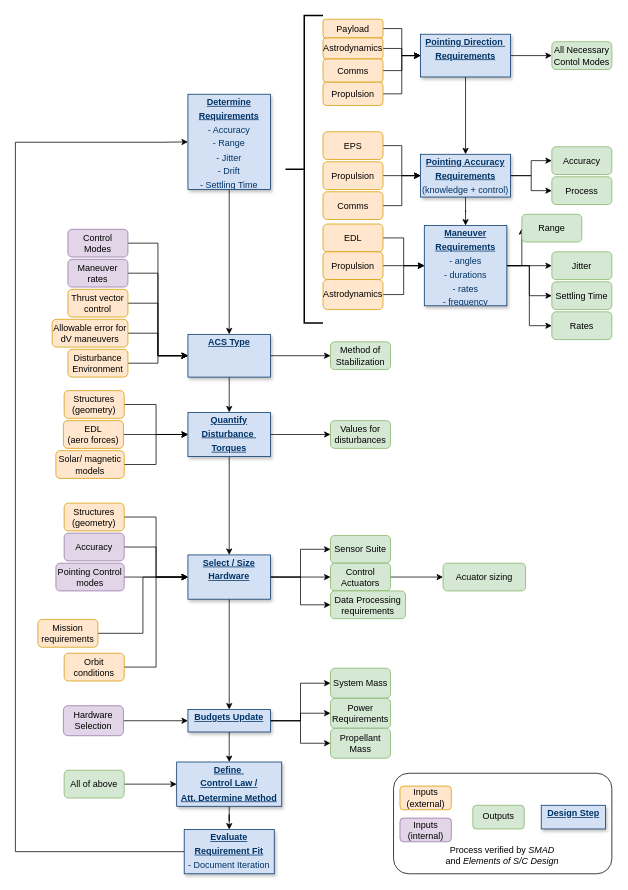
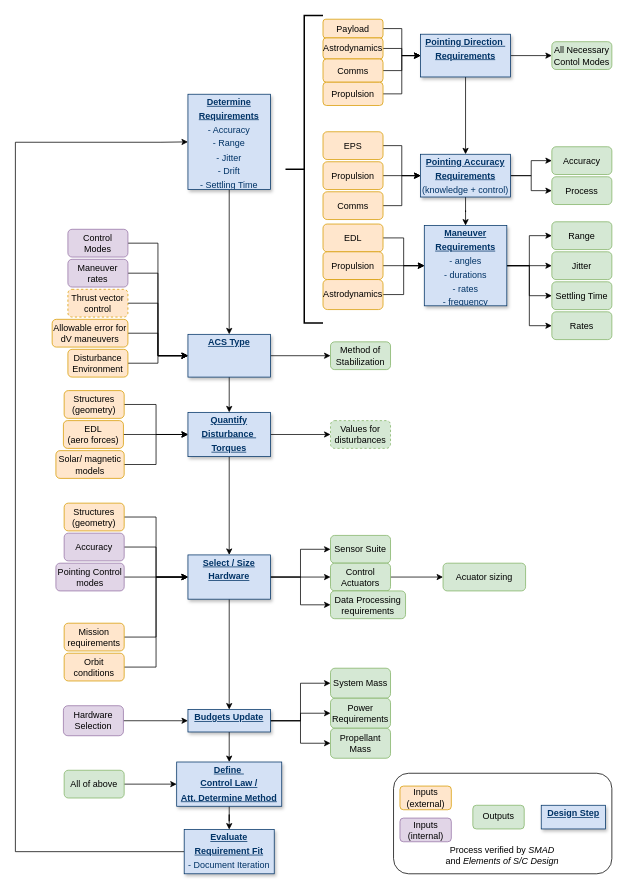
(552, 228) -> (582, 236)
(98, 303) -> (98, 303)
(360, 434) -> (360, 434)
(68, 633) -> (94, 637)
